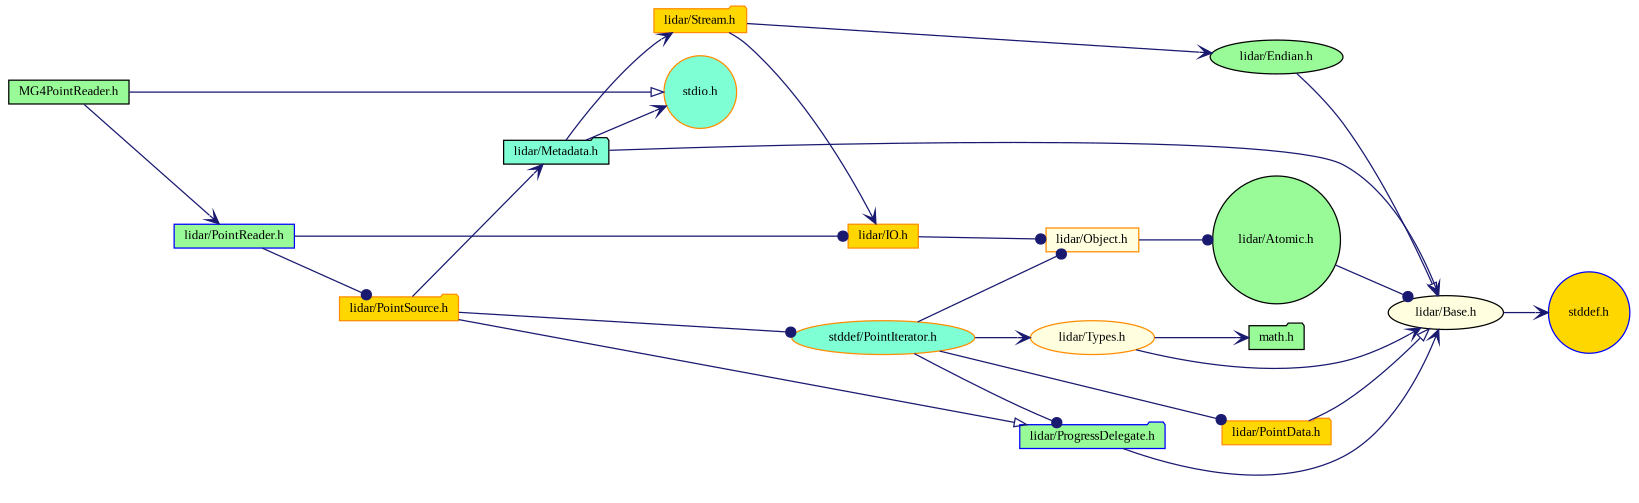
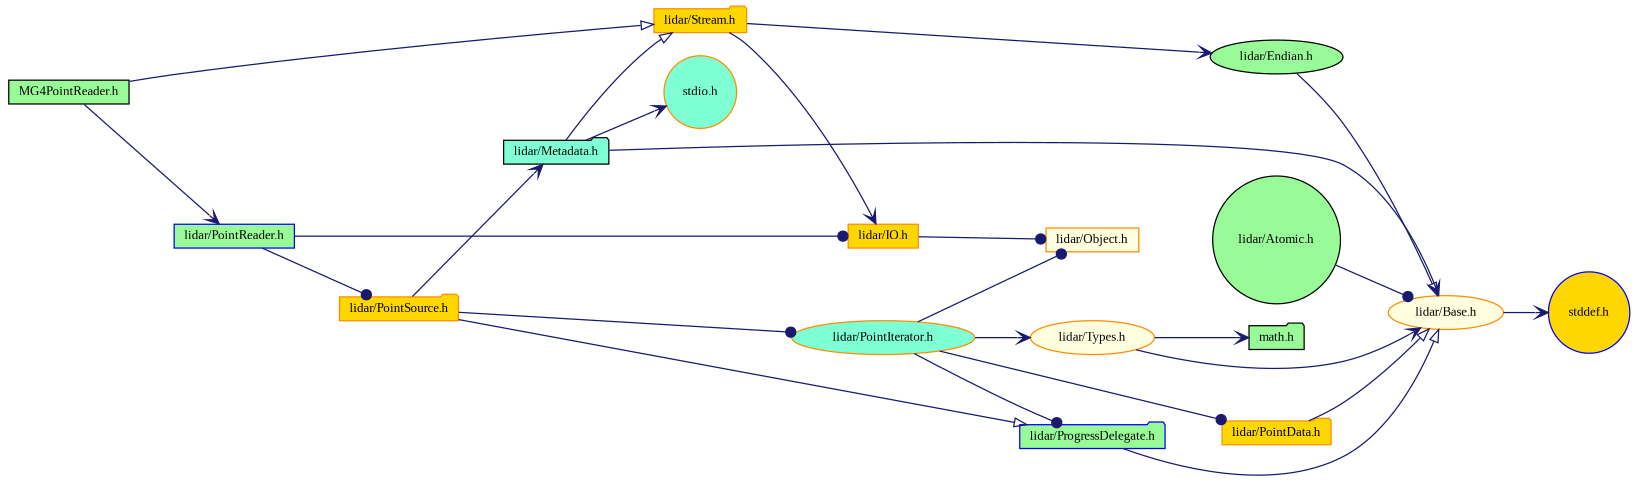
(612, 84) -> (610, 86)
(390, 92) -> (385, 50)
(1171, 240) -> none
(1446, 313) -> (1446, 313)
(883, 338) -> (883, 338)
(1307, 469) -> (1307, 469)
